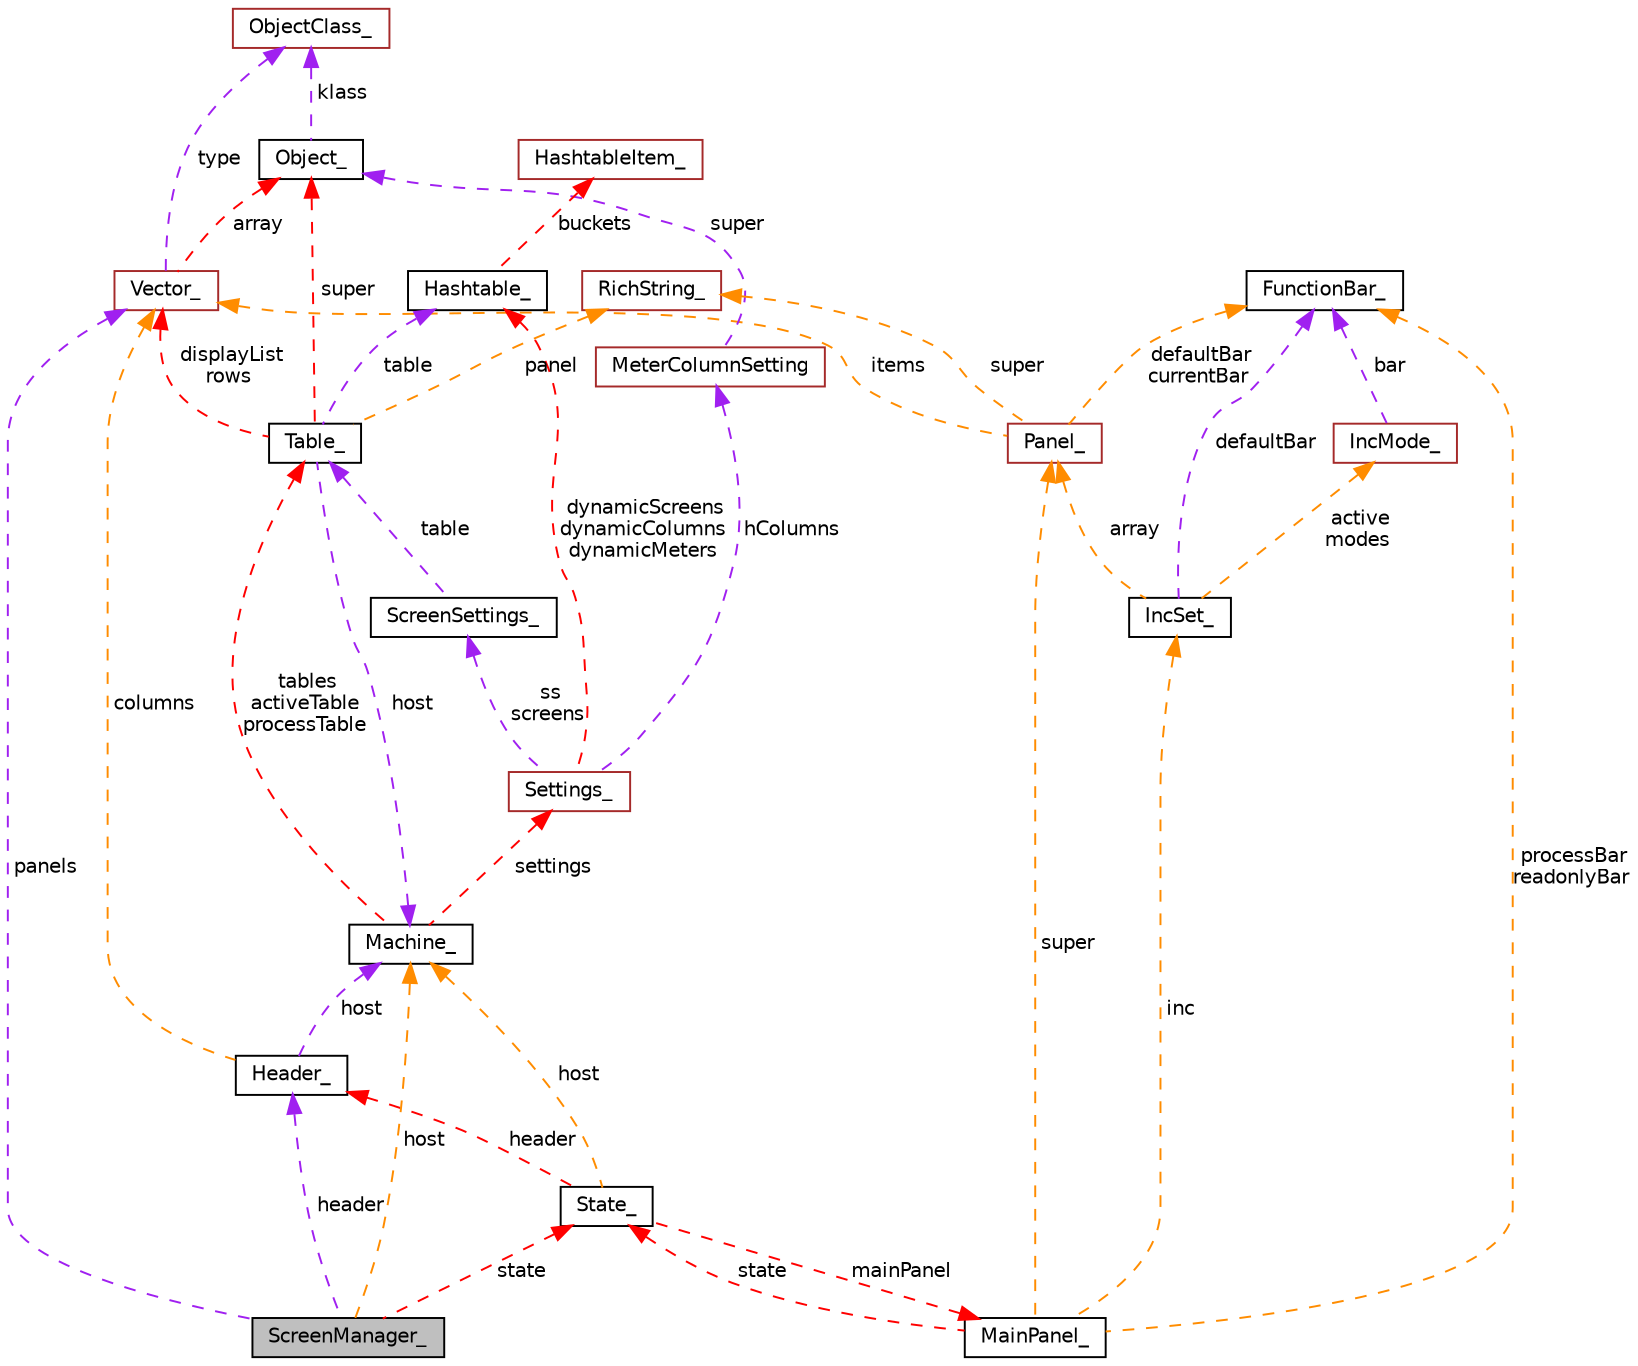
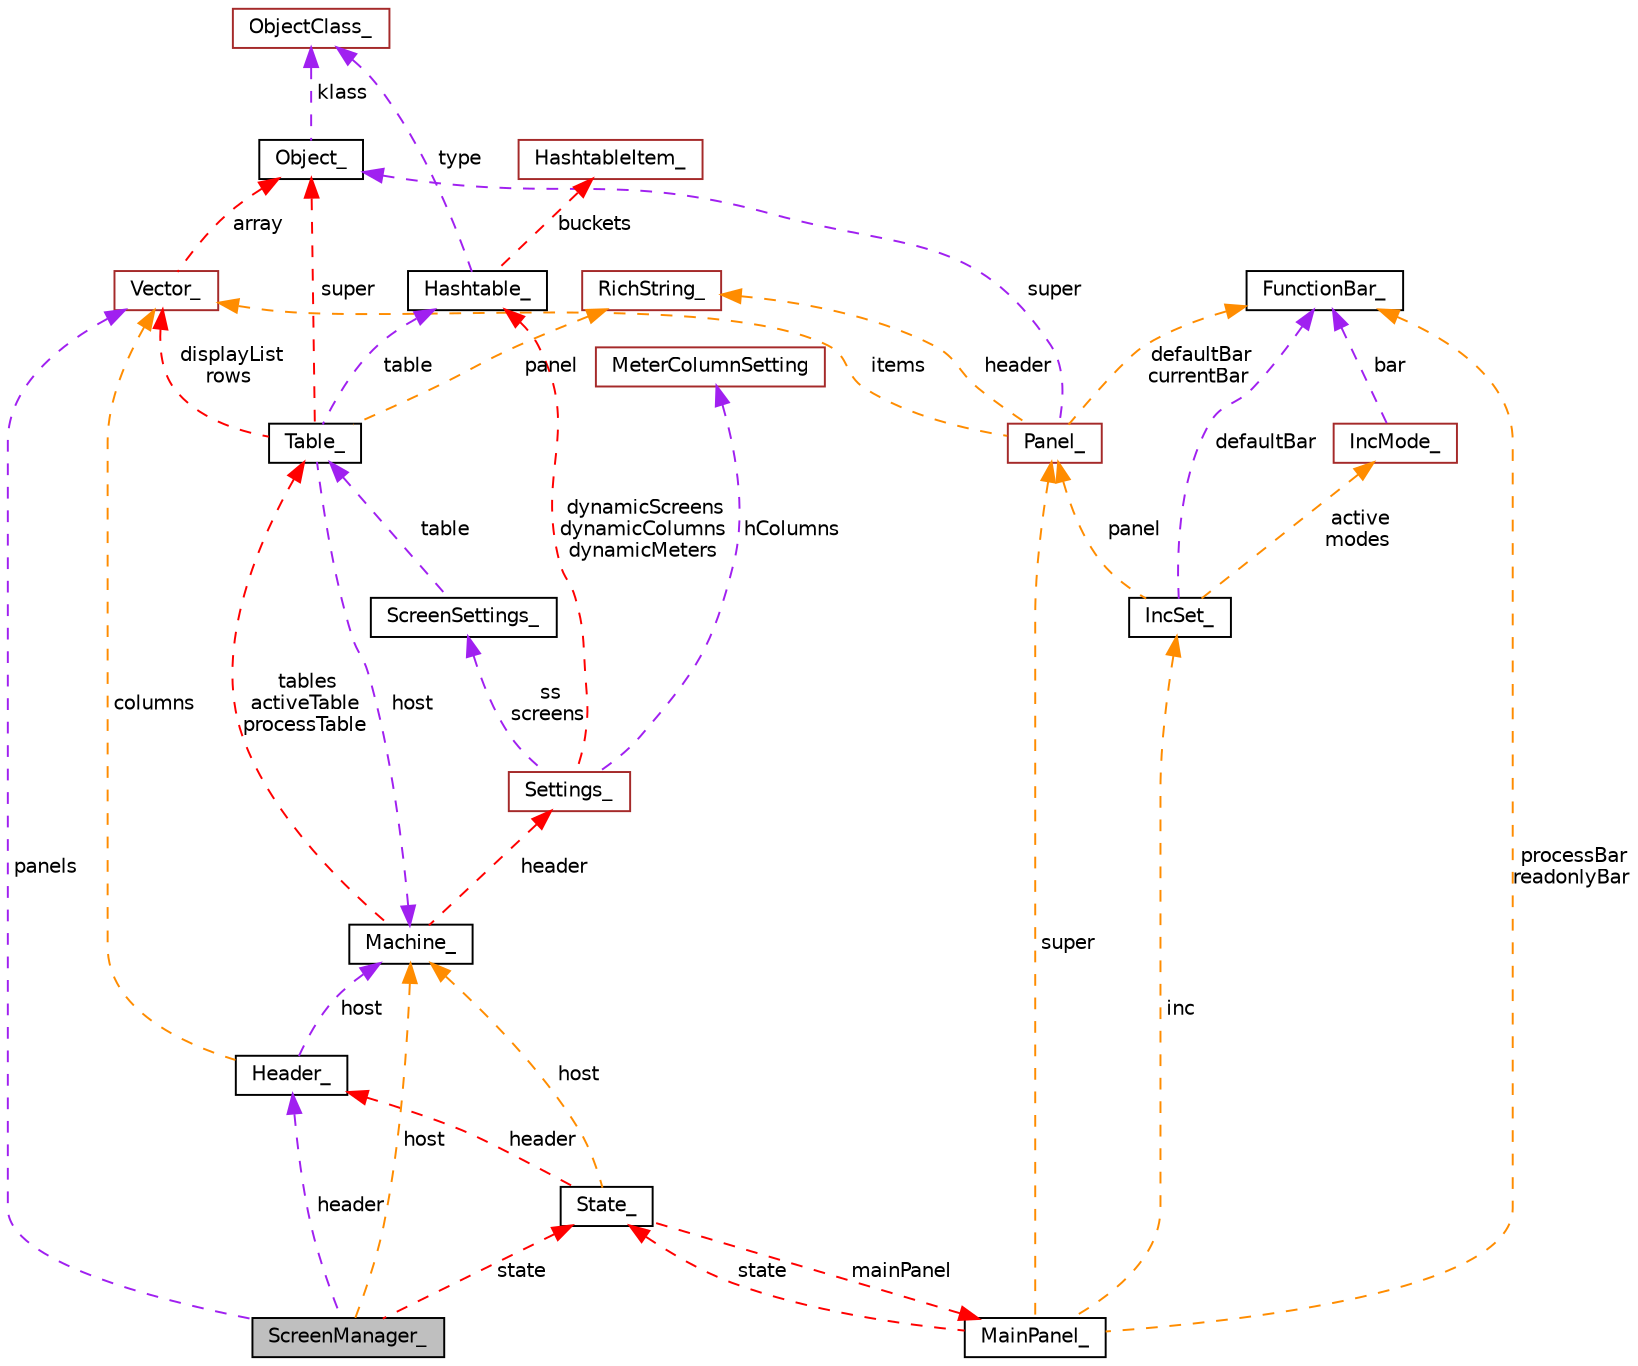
(187, 151) -> (424, 159)
(612, 206) -> (776, 215)
(1015, 367) -> (1015, 367)
(1132, 530) -> (1132, 530)
(551, 868) -> (551, 868)
